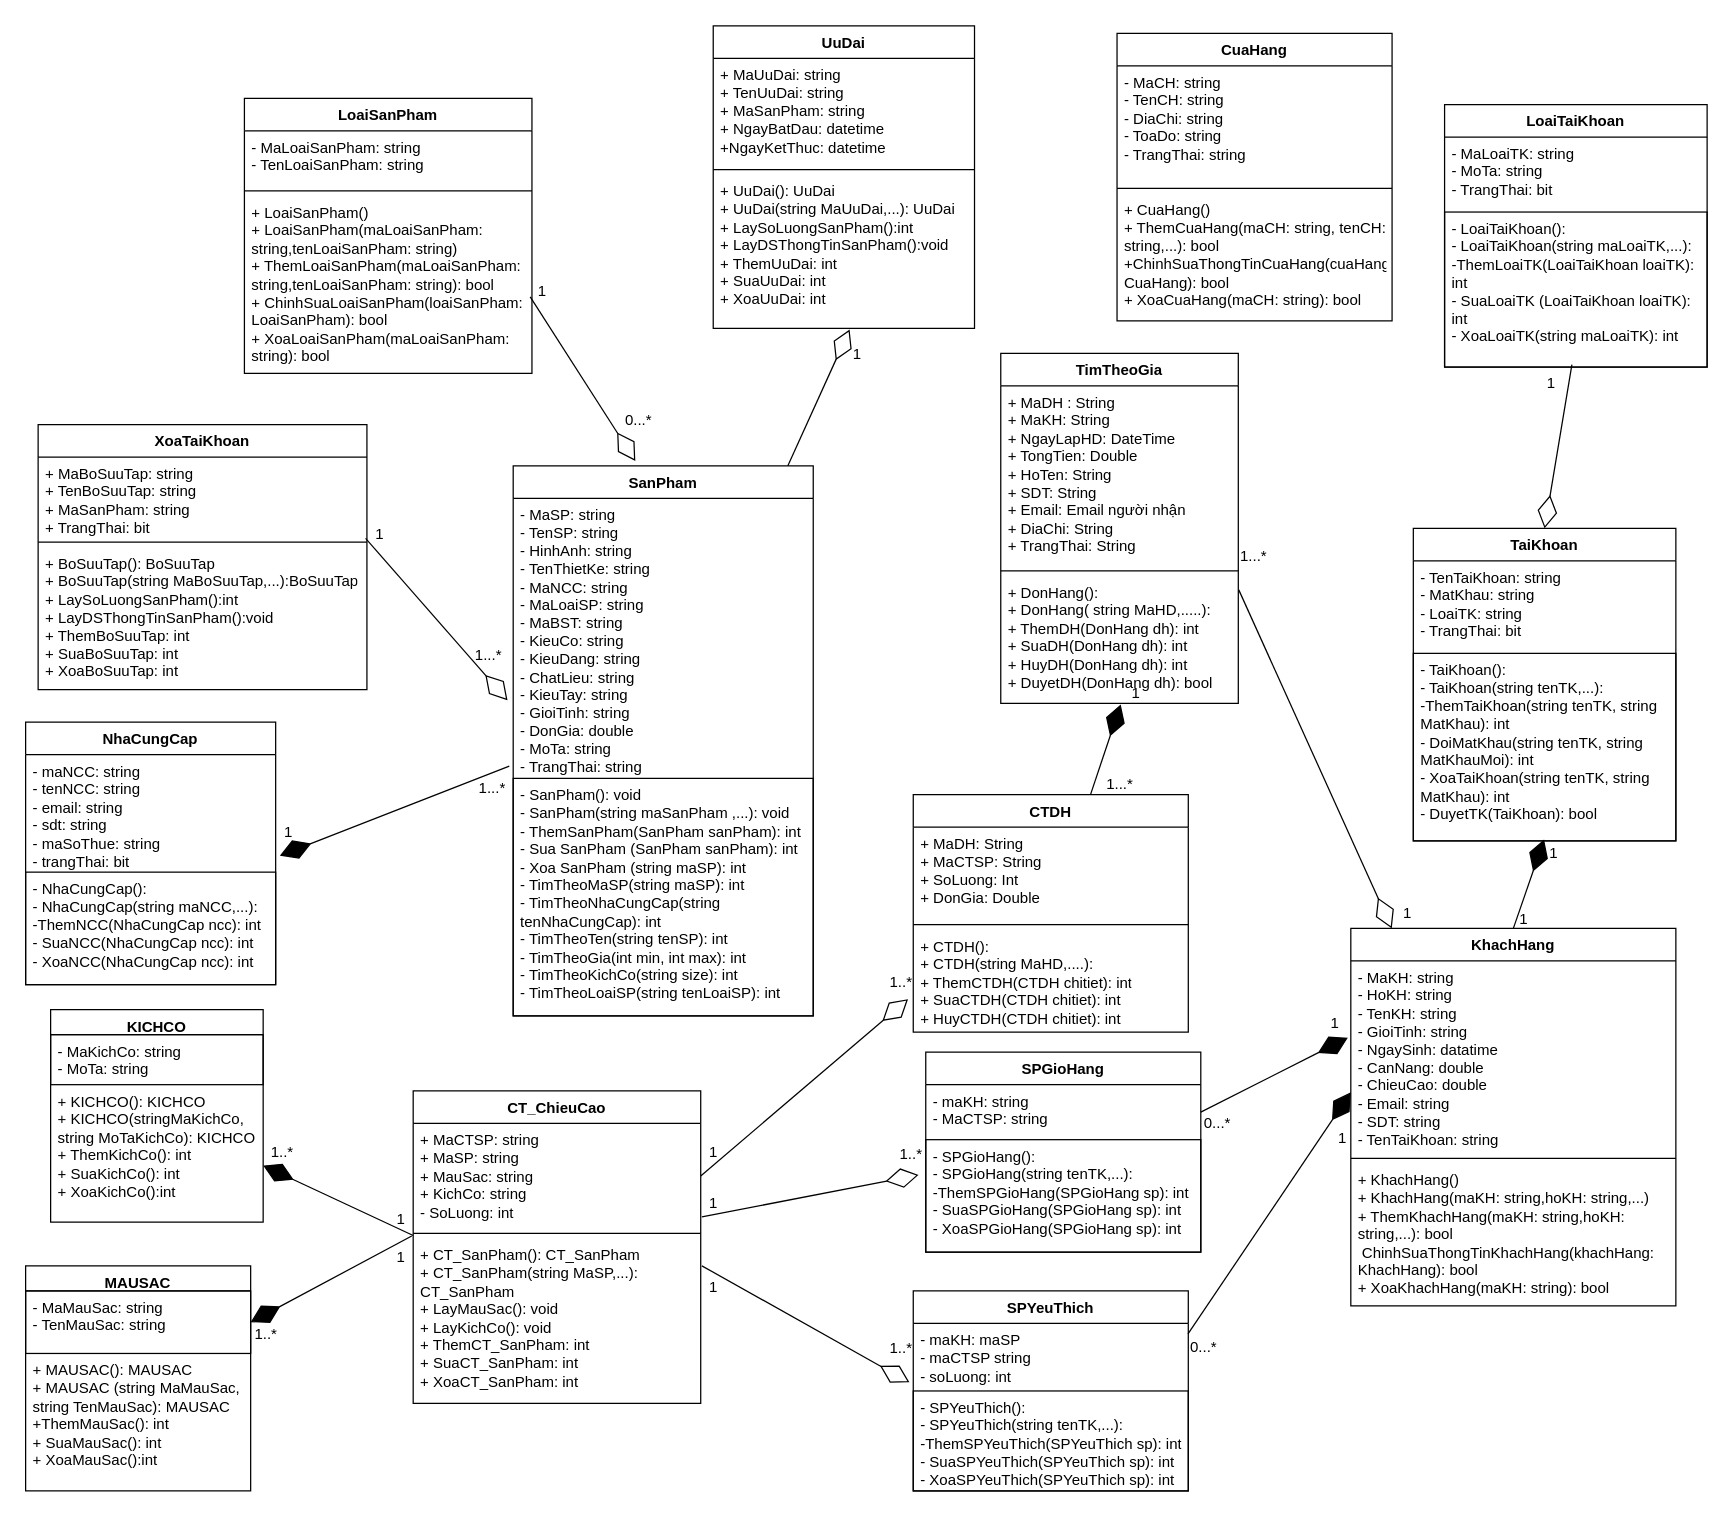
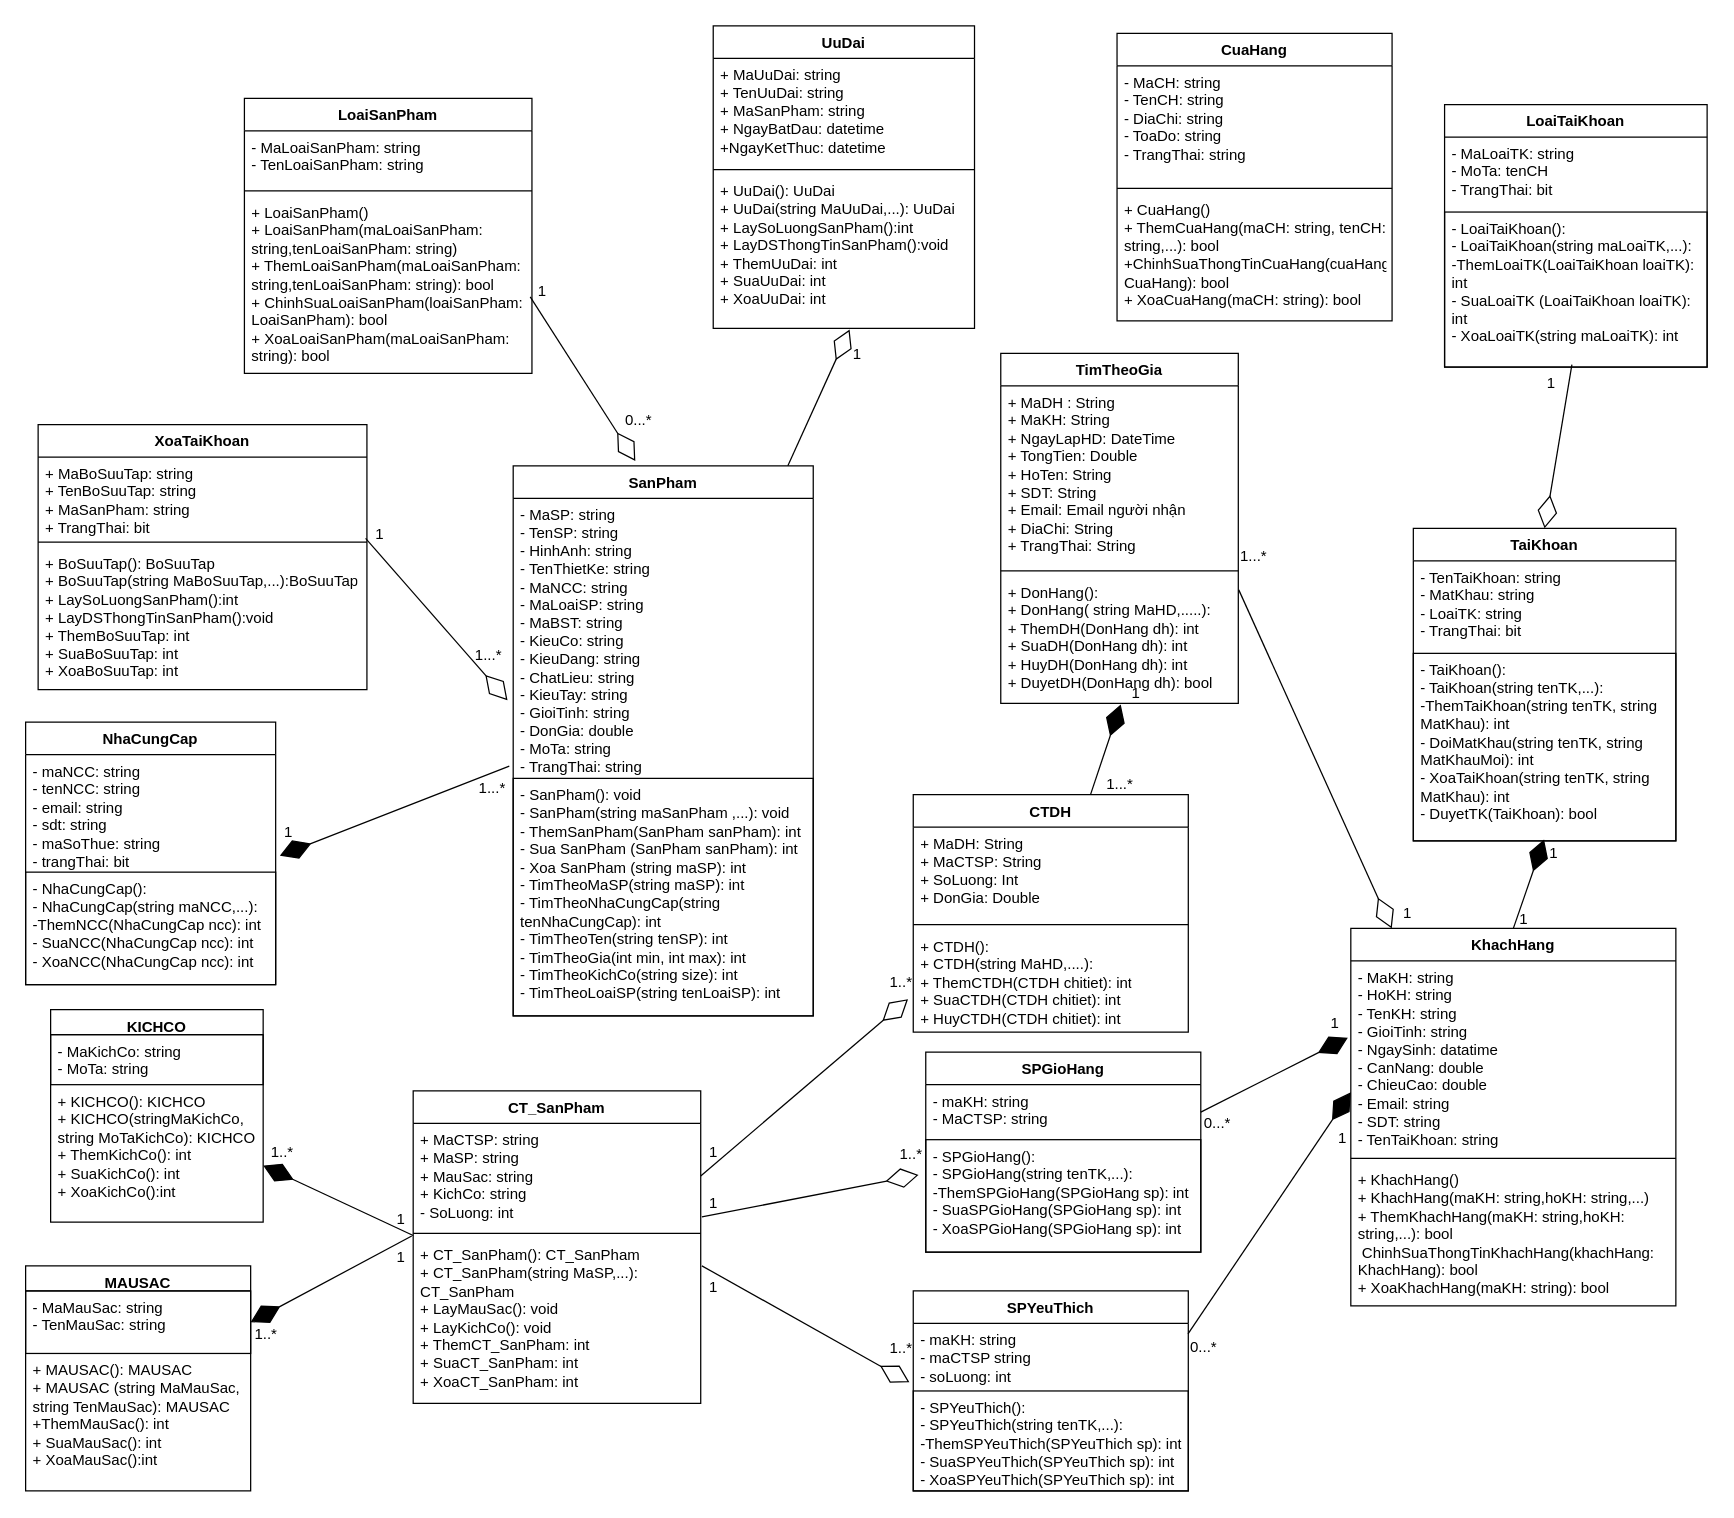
(1518, 173) -> (1518, 173)
(557, 1108) -> (557, 1108)
(978, 1359) -> (978, 1359)
